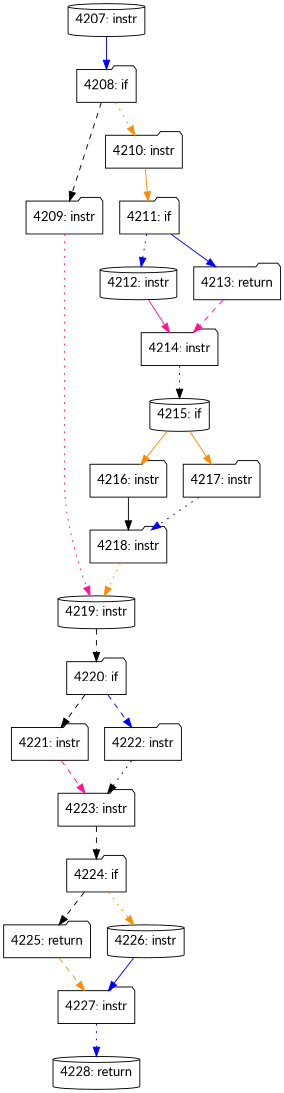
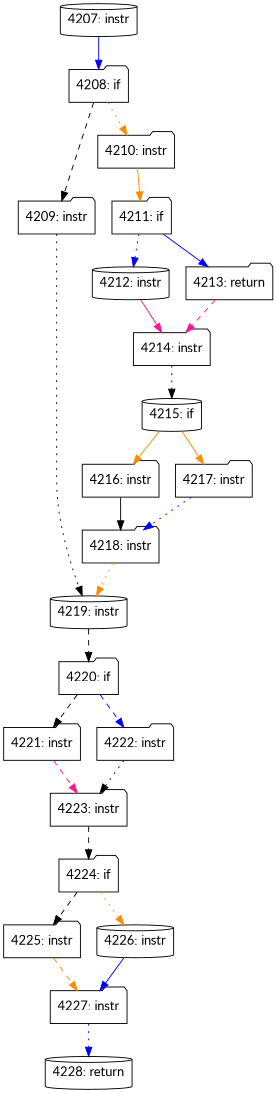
(64, 412) -> (57, 412)
(47, 941) -> (42, 941)
